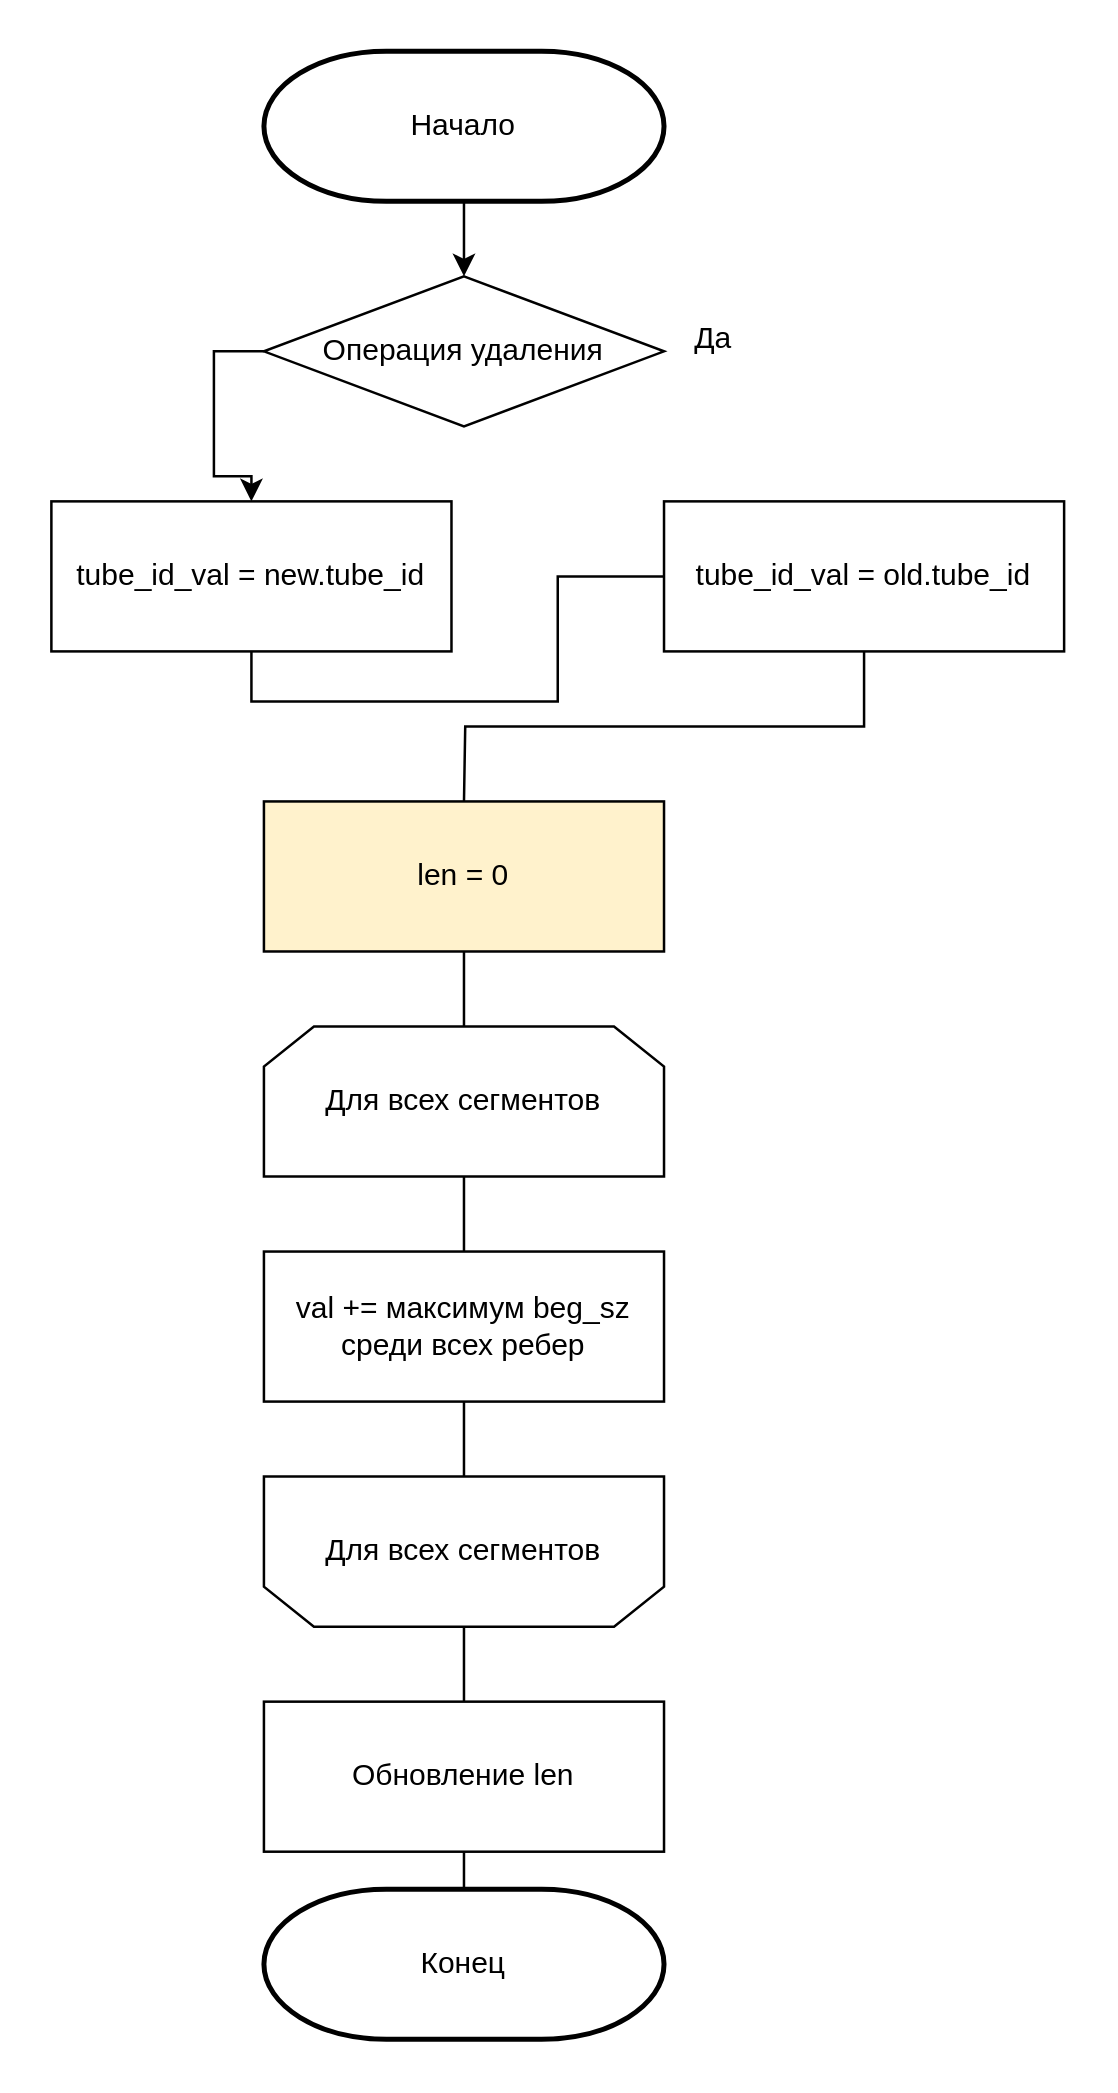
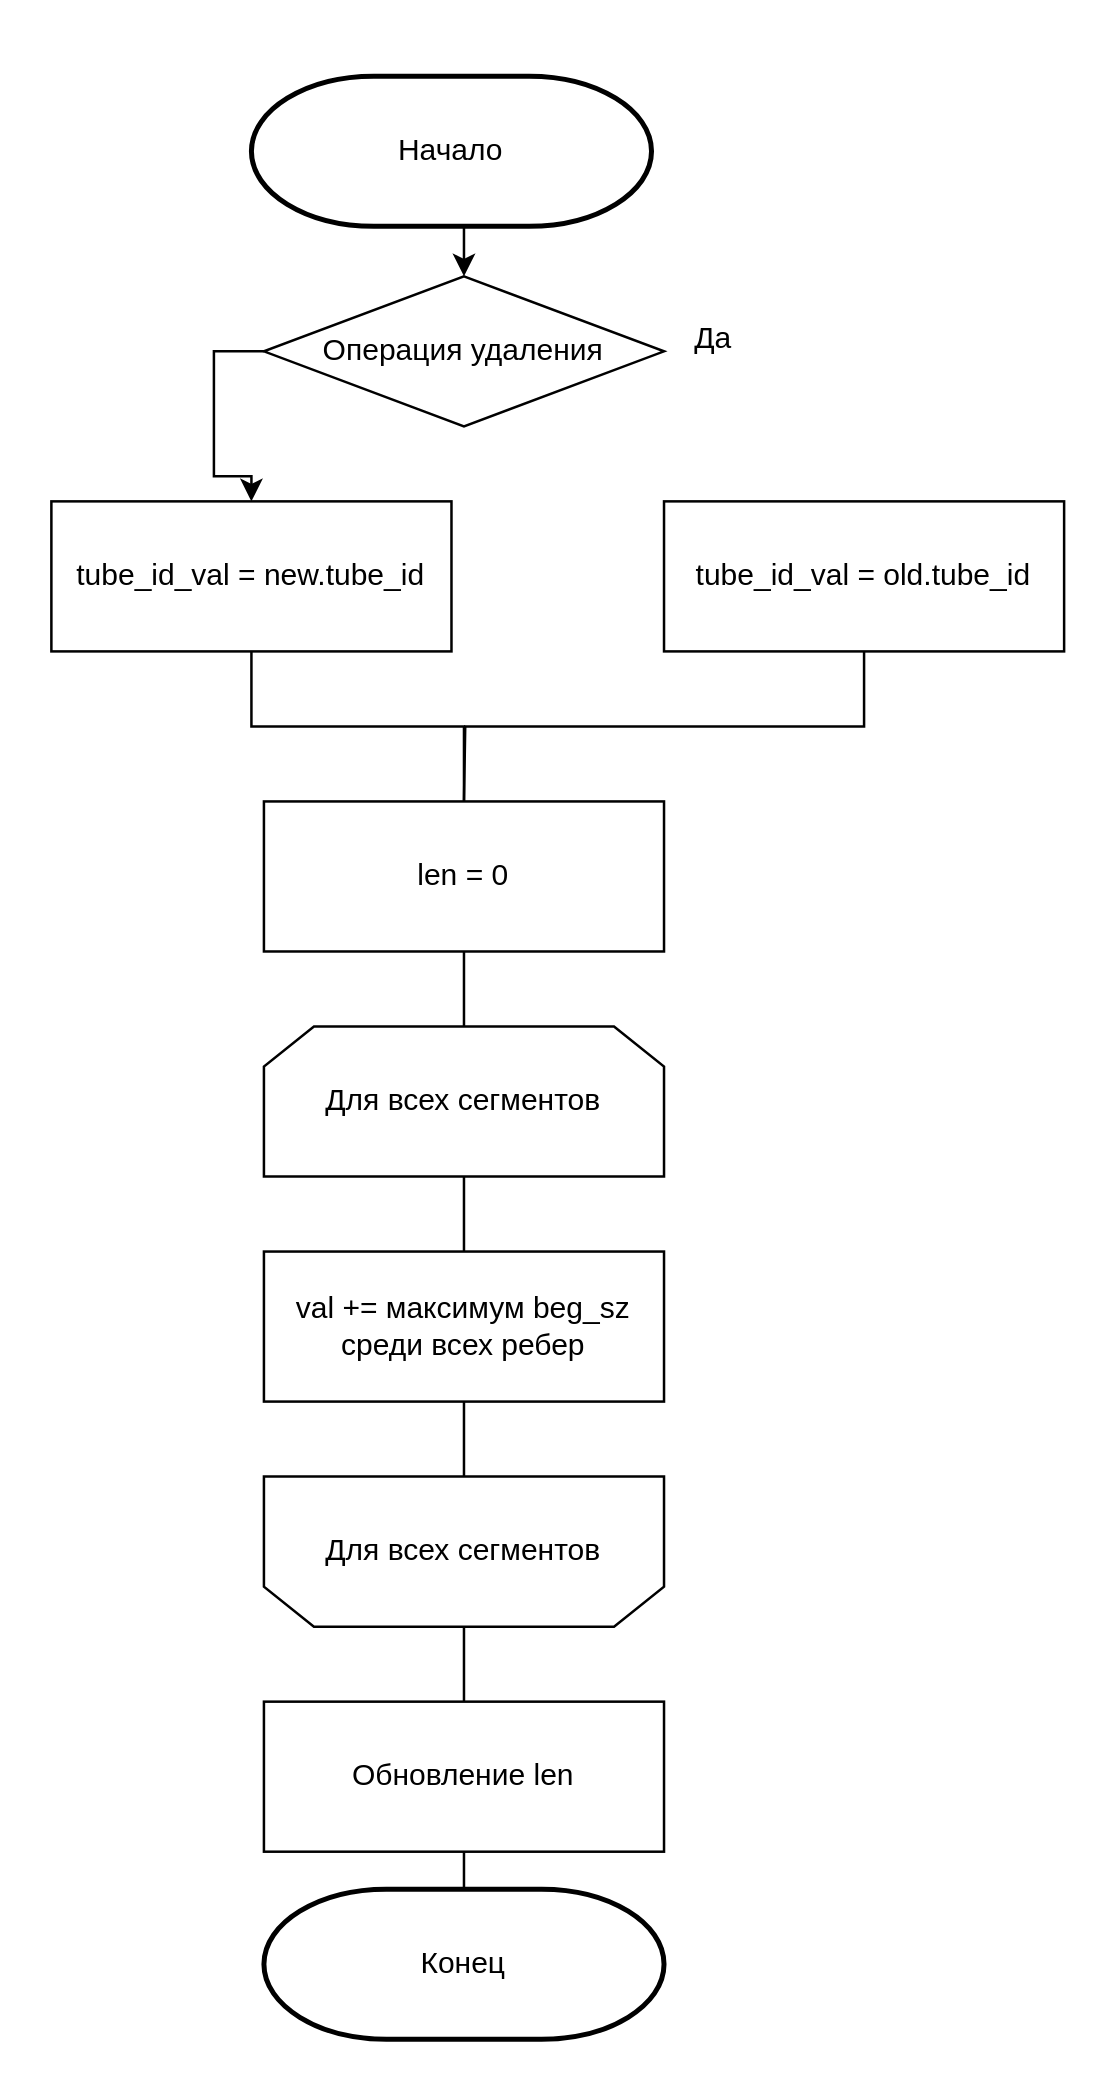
(464, 126) -> (451, 151)
(518, 701) -> (341, 726)
(464, 876) -> (464, 876)
